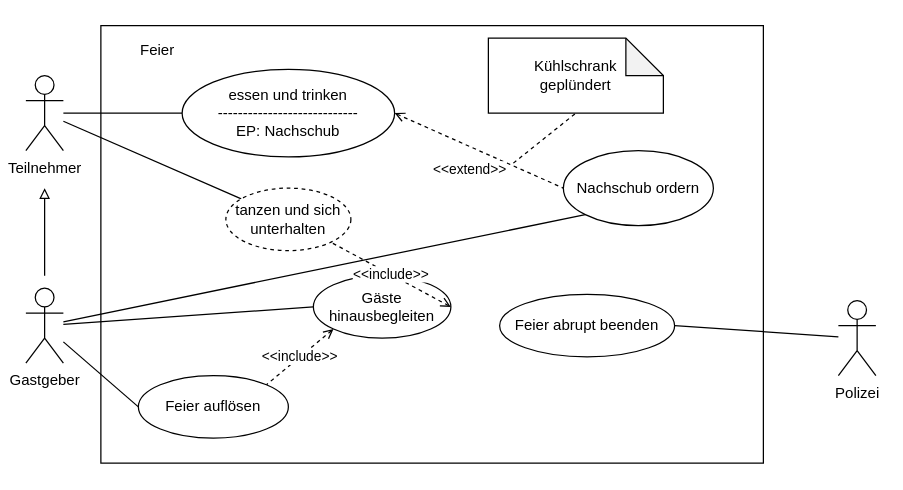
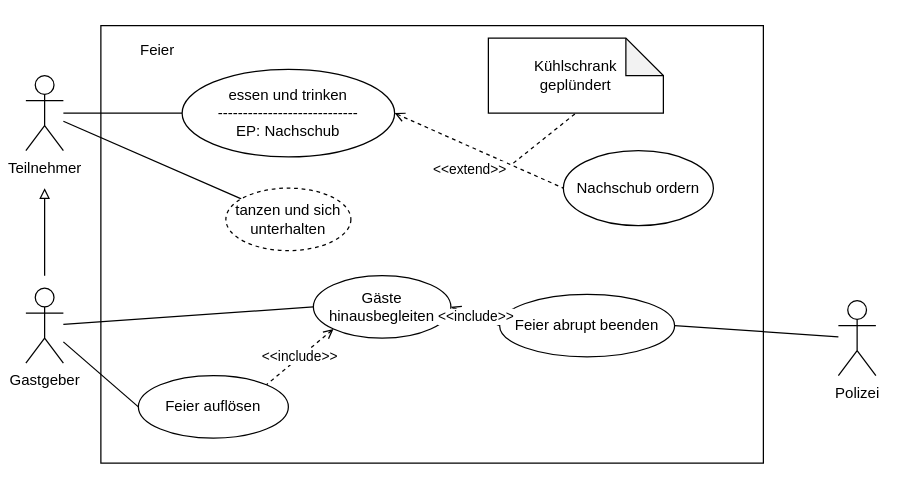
(325, 268) -> none
(390, 274) -> (476, 317)
